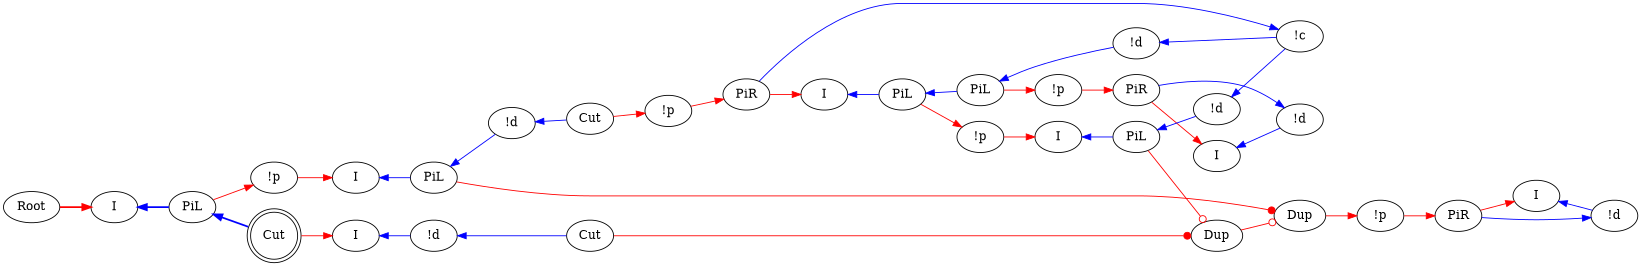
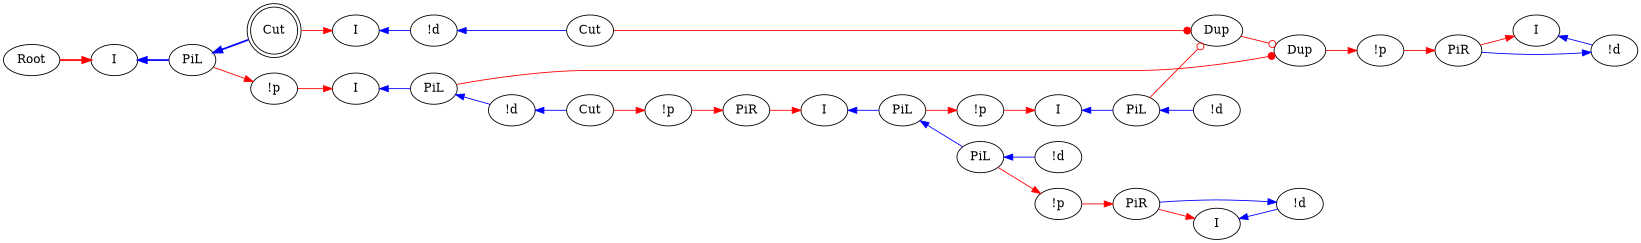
(1300, 36) -> none
